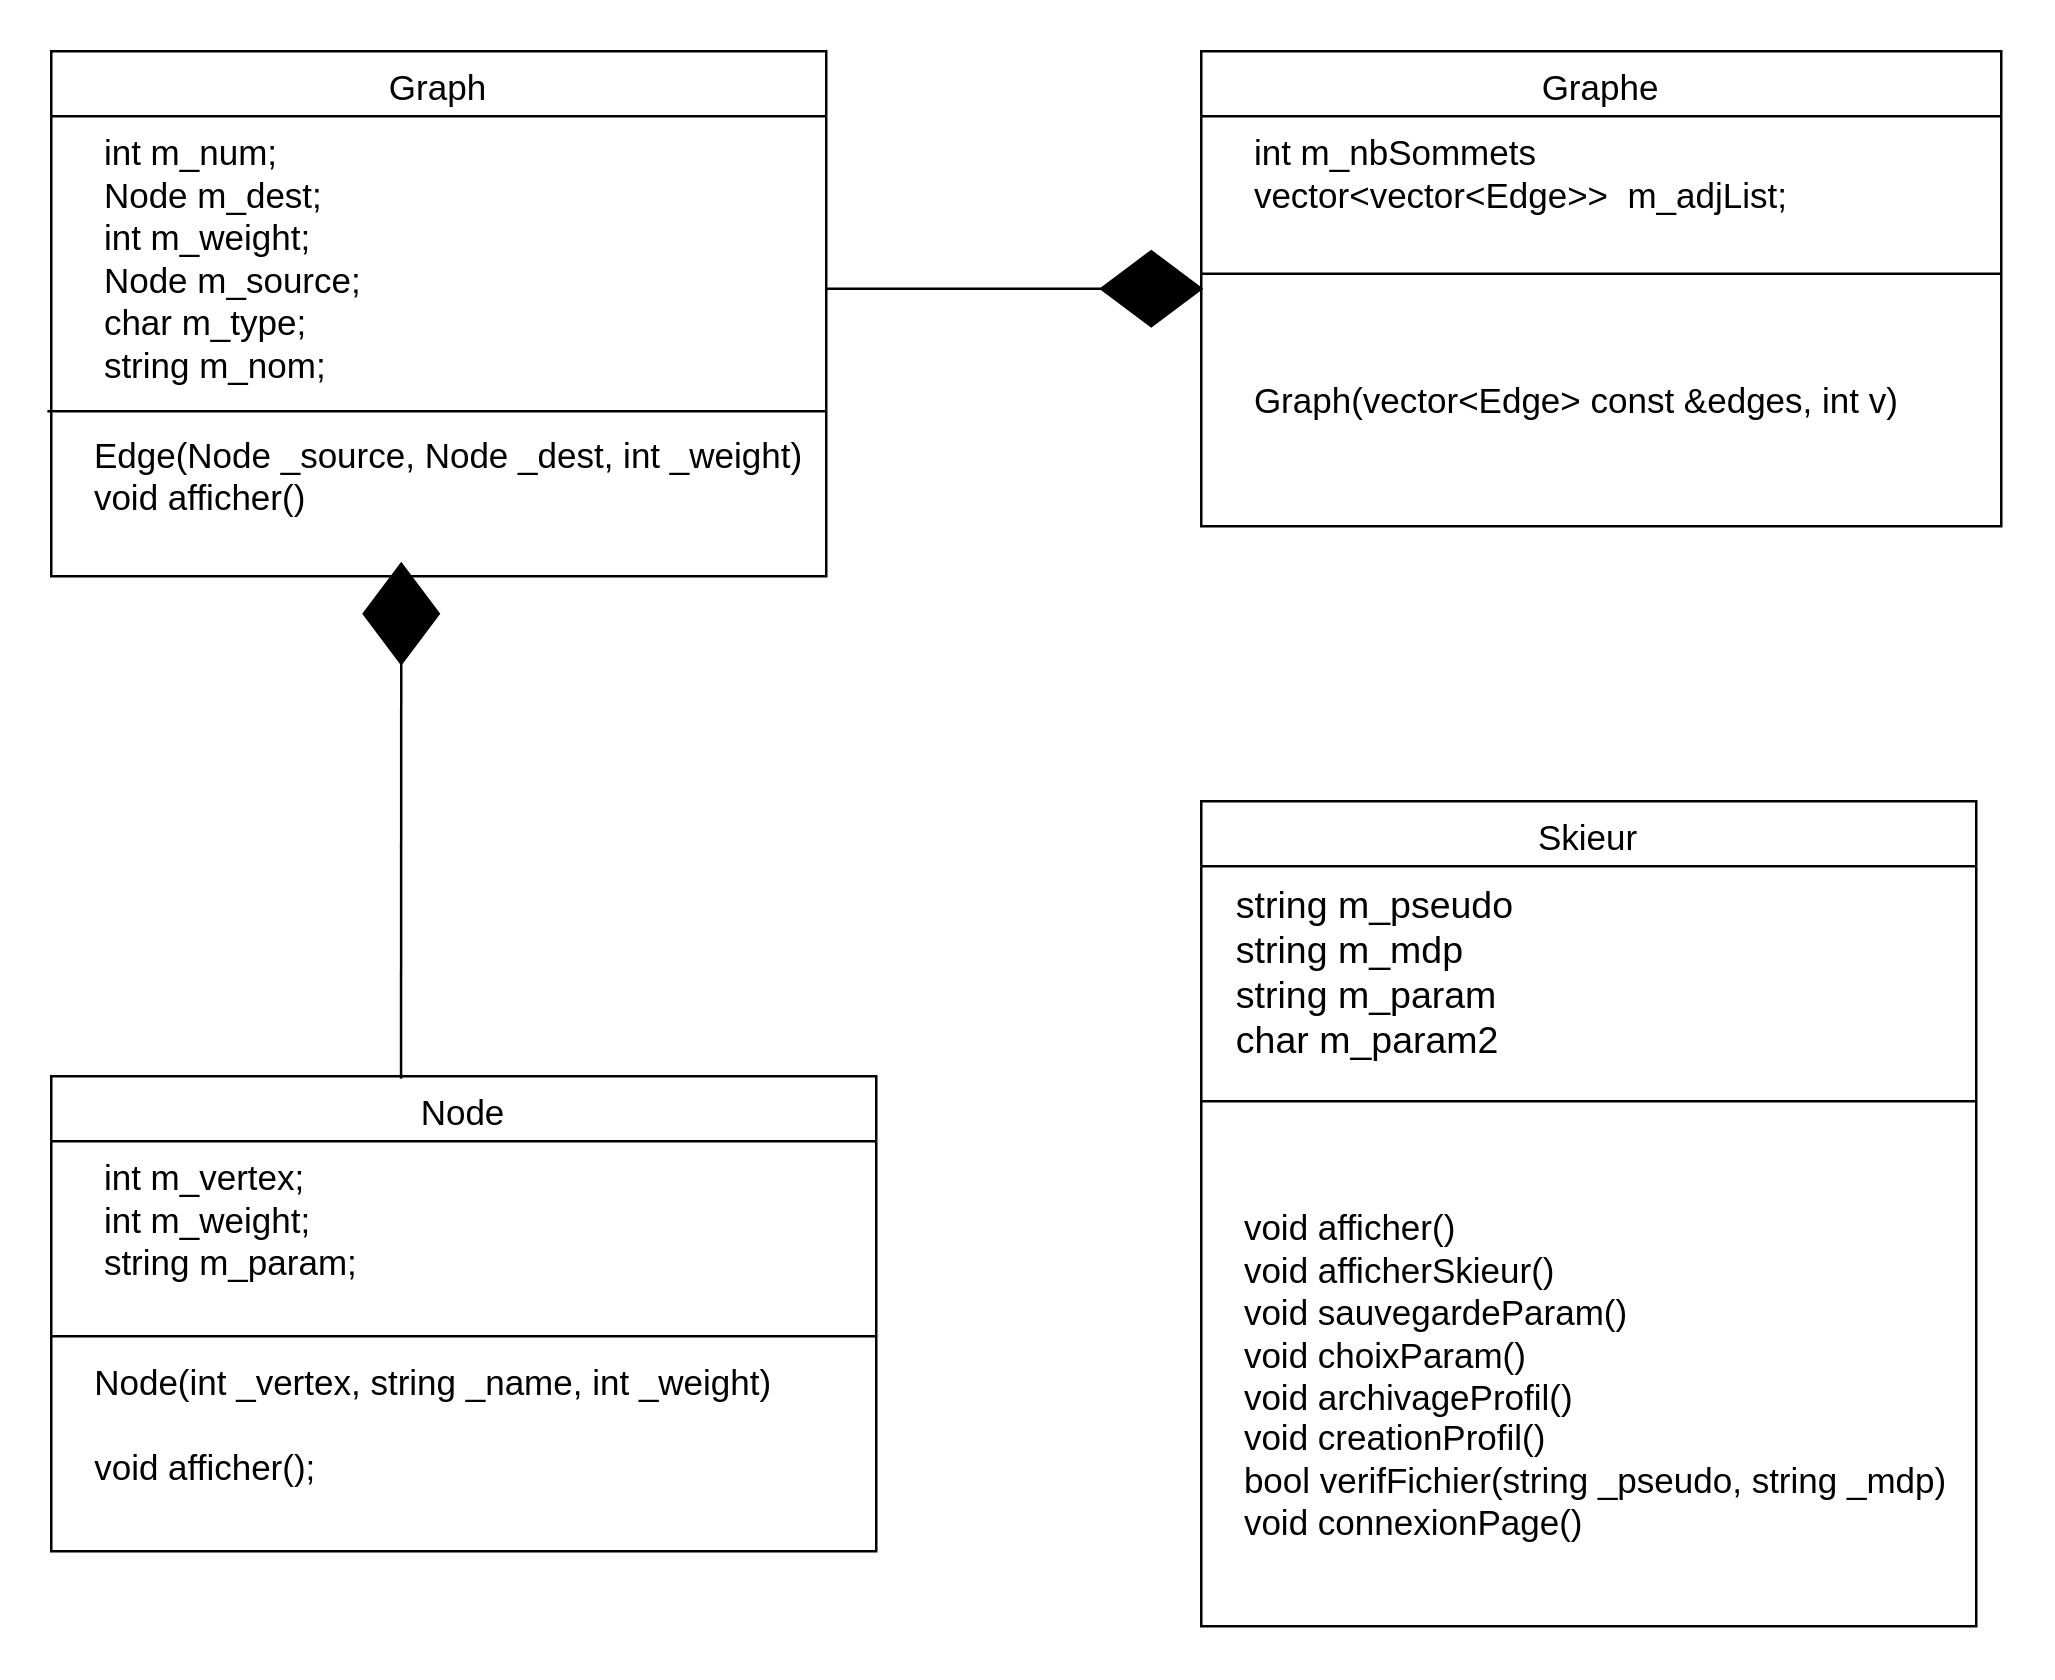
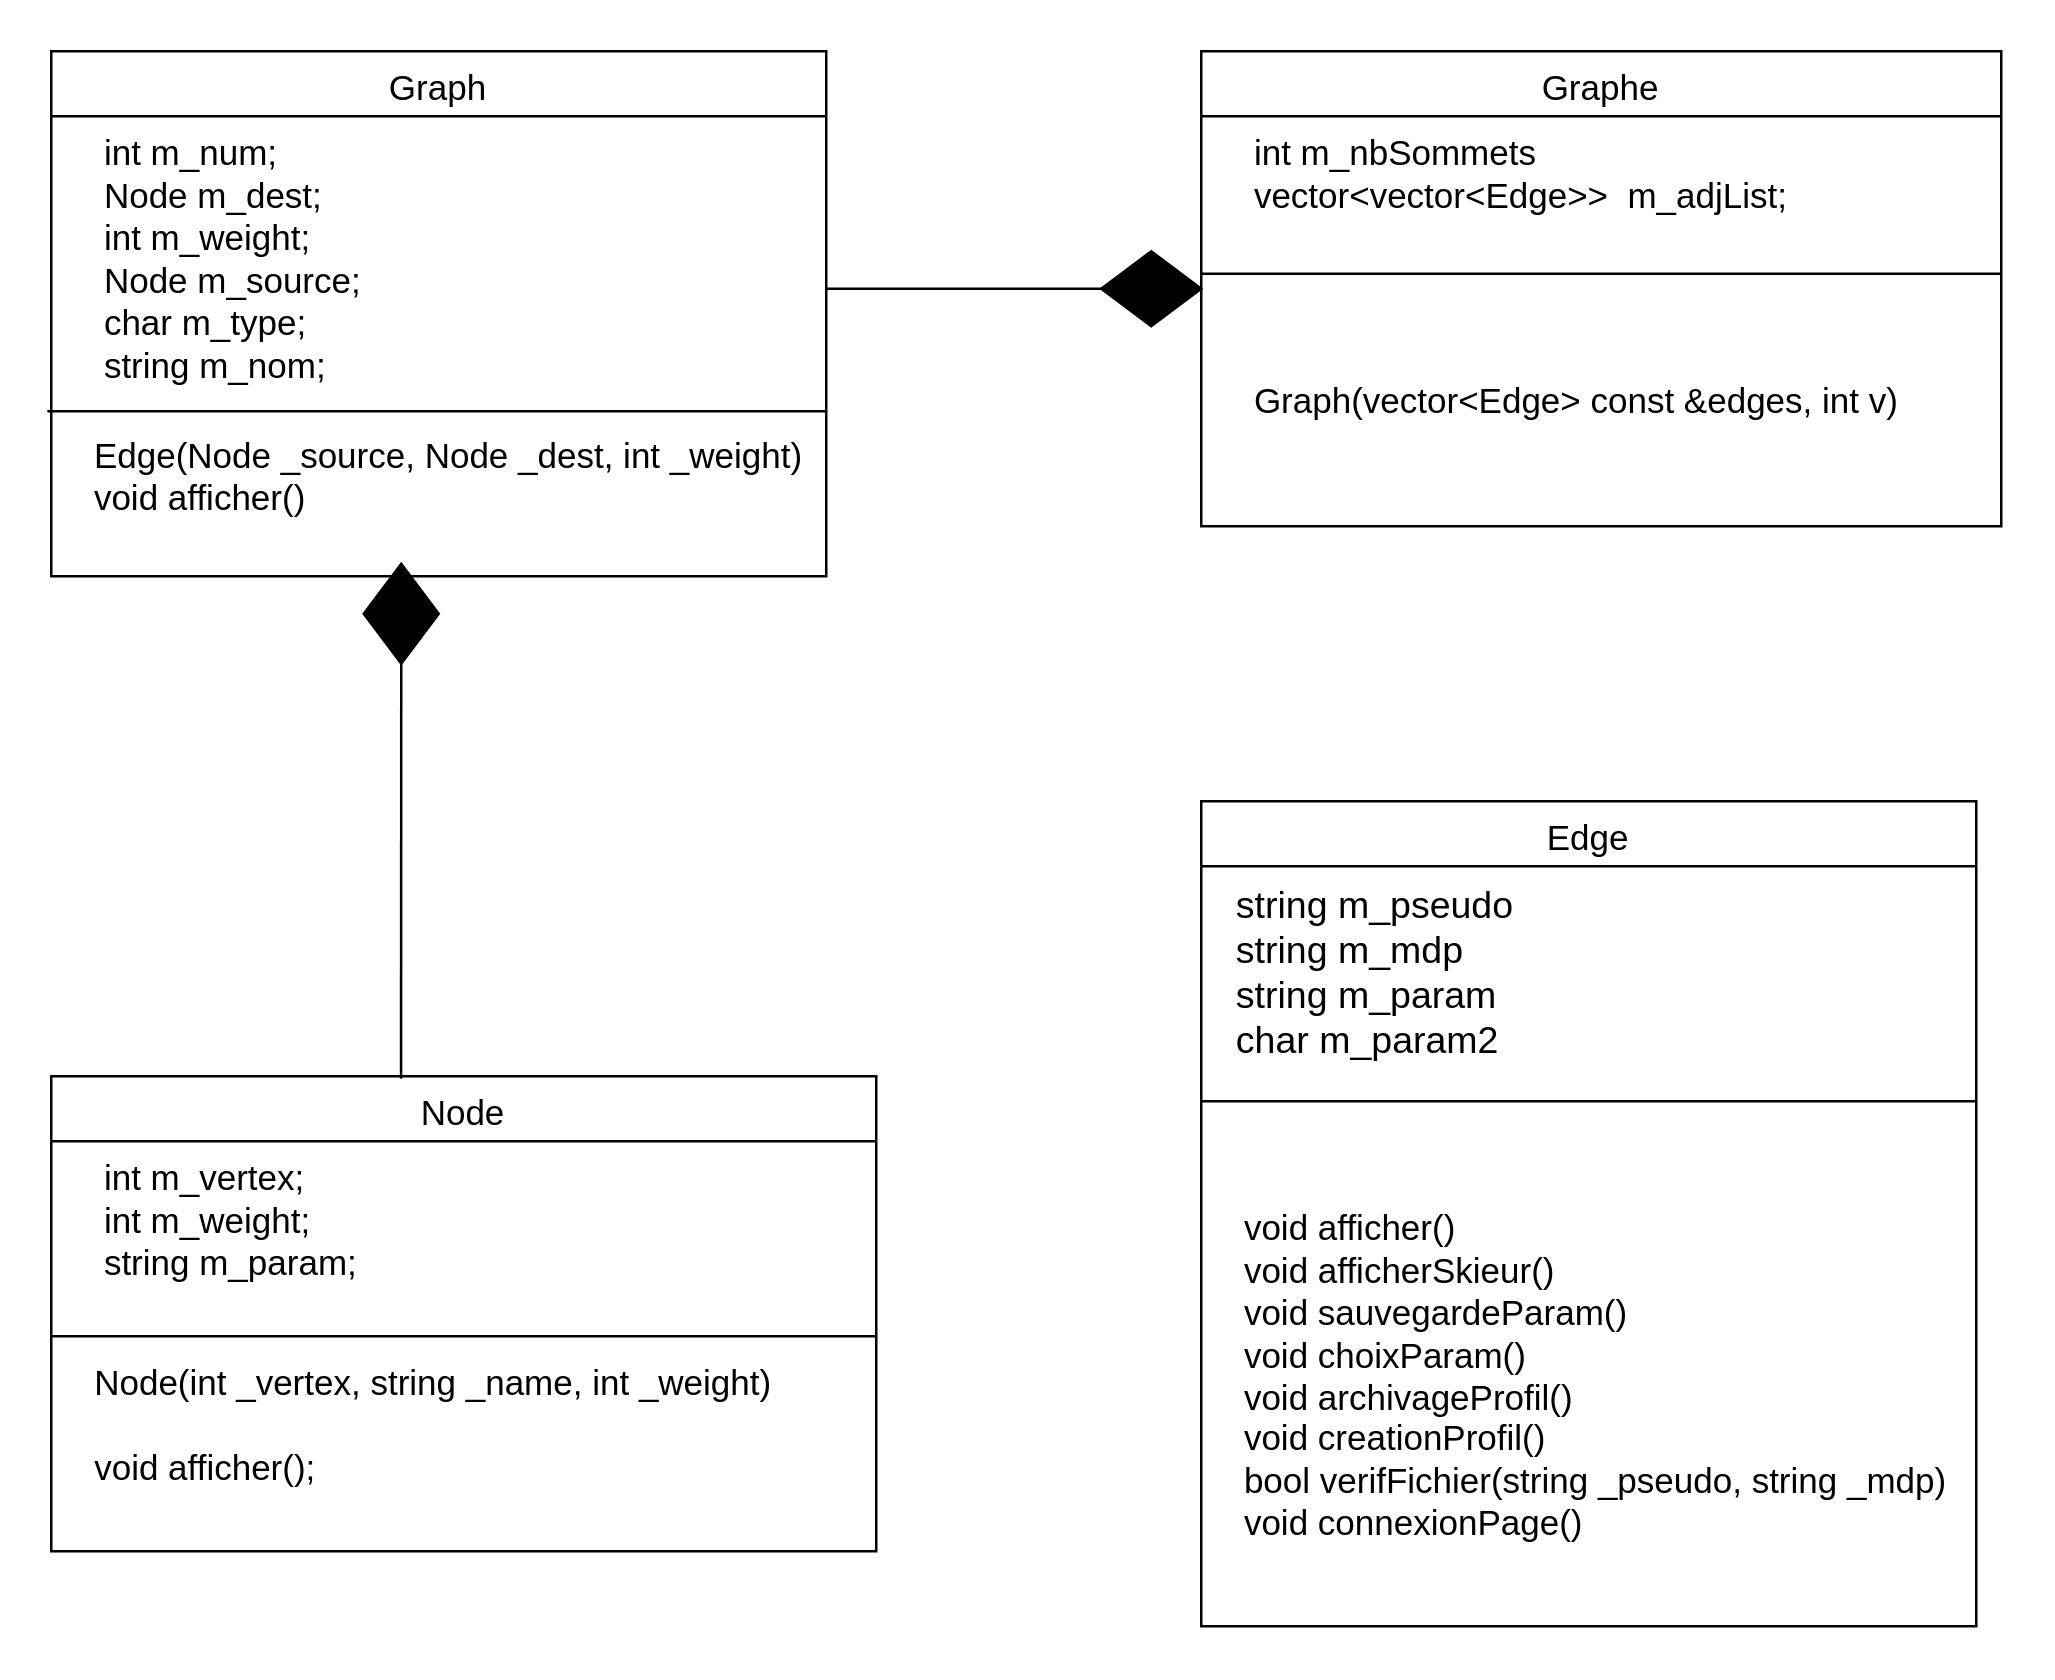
(1588, 838) -> (1588, 838)
